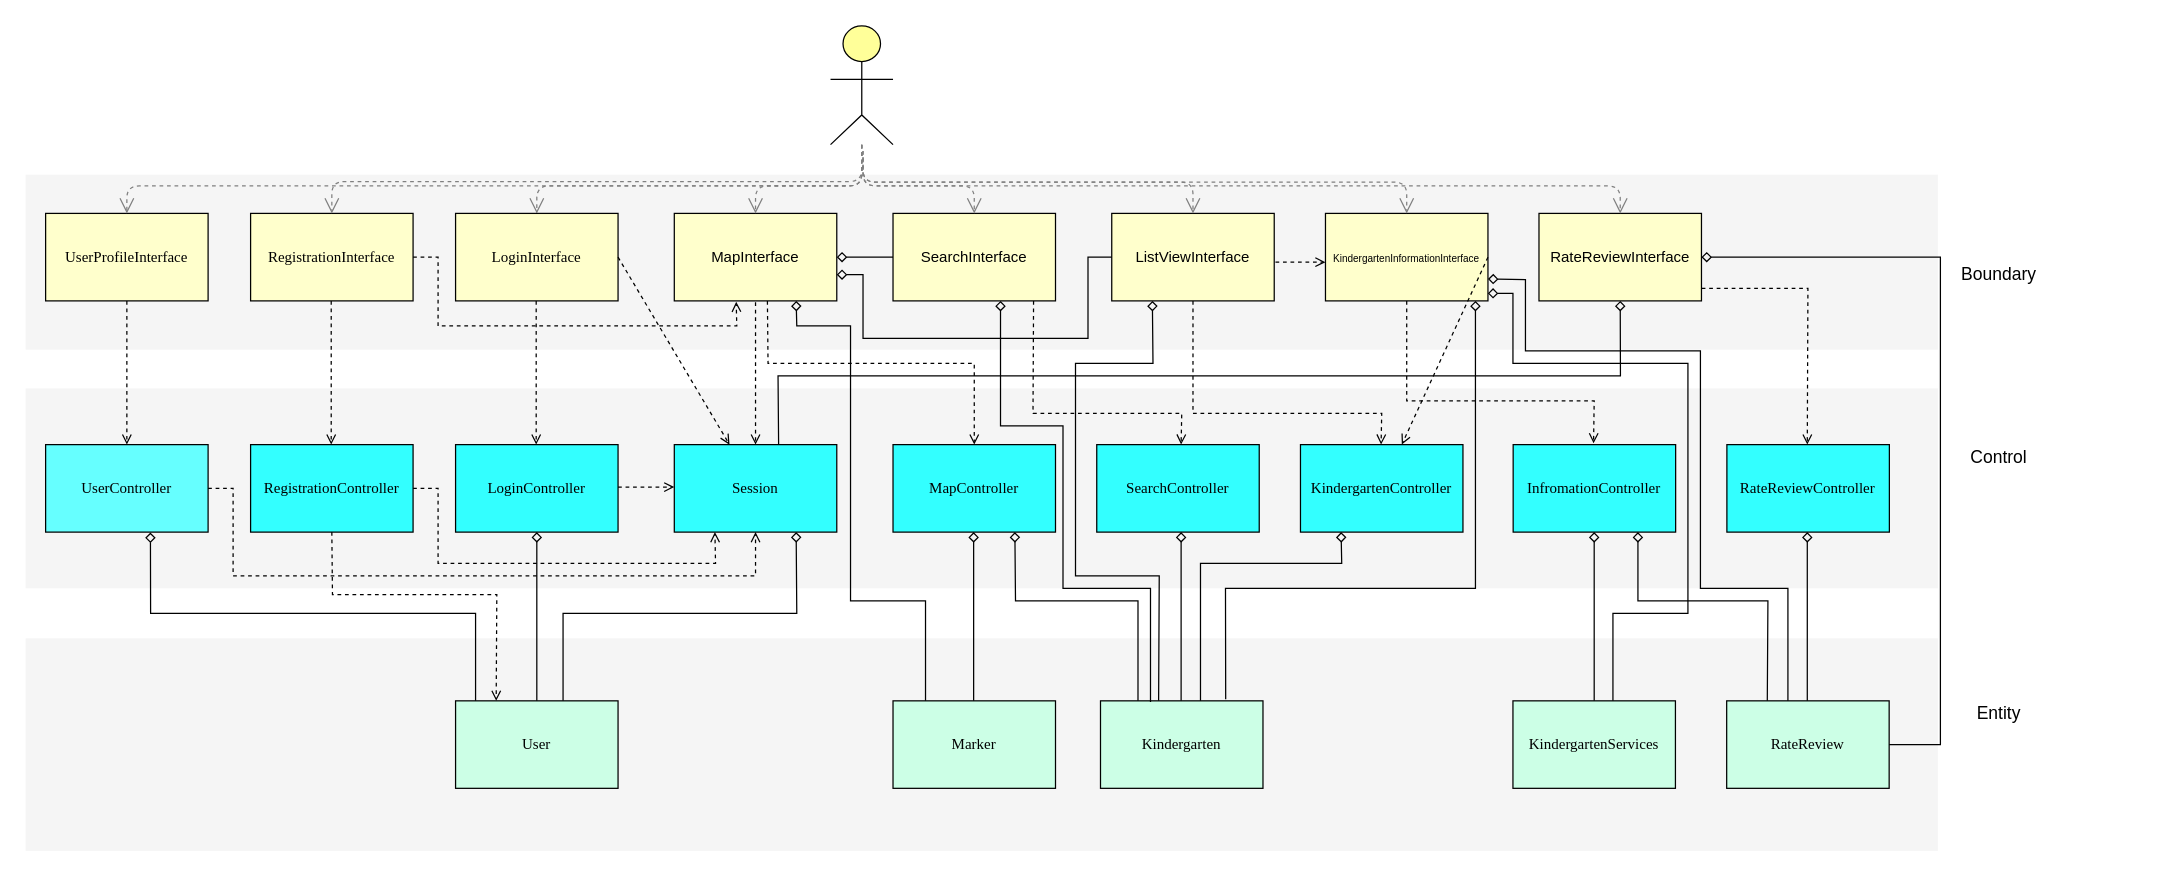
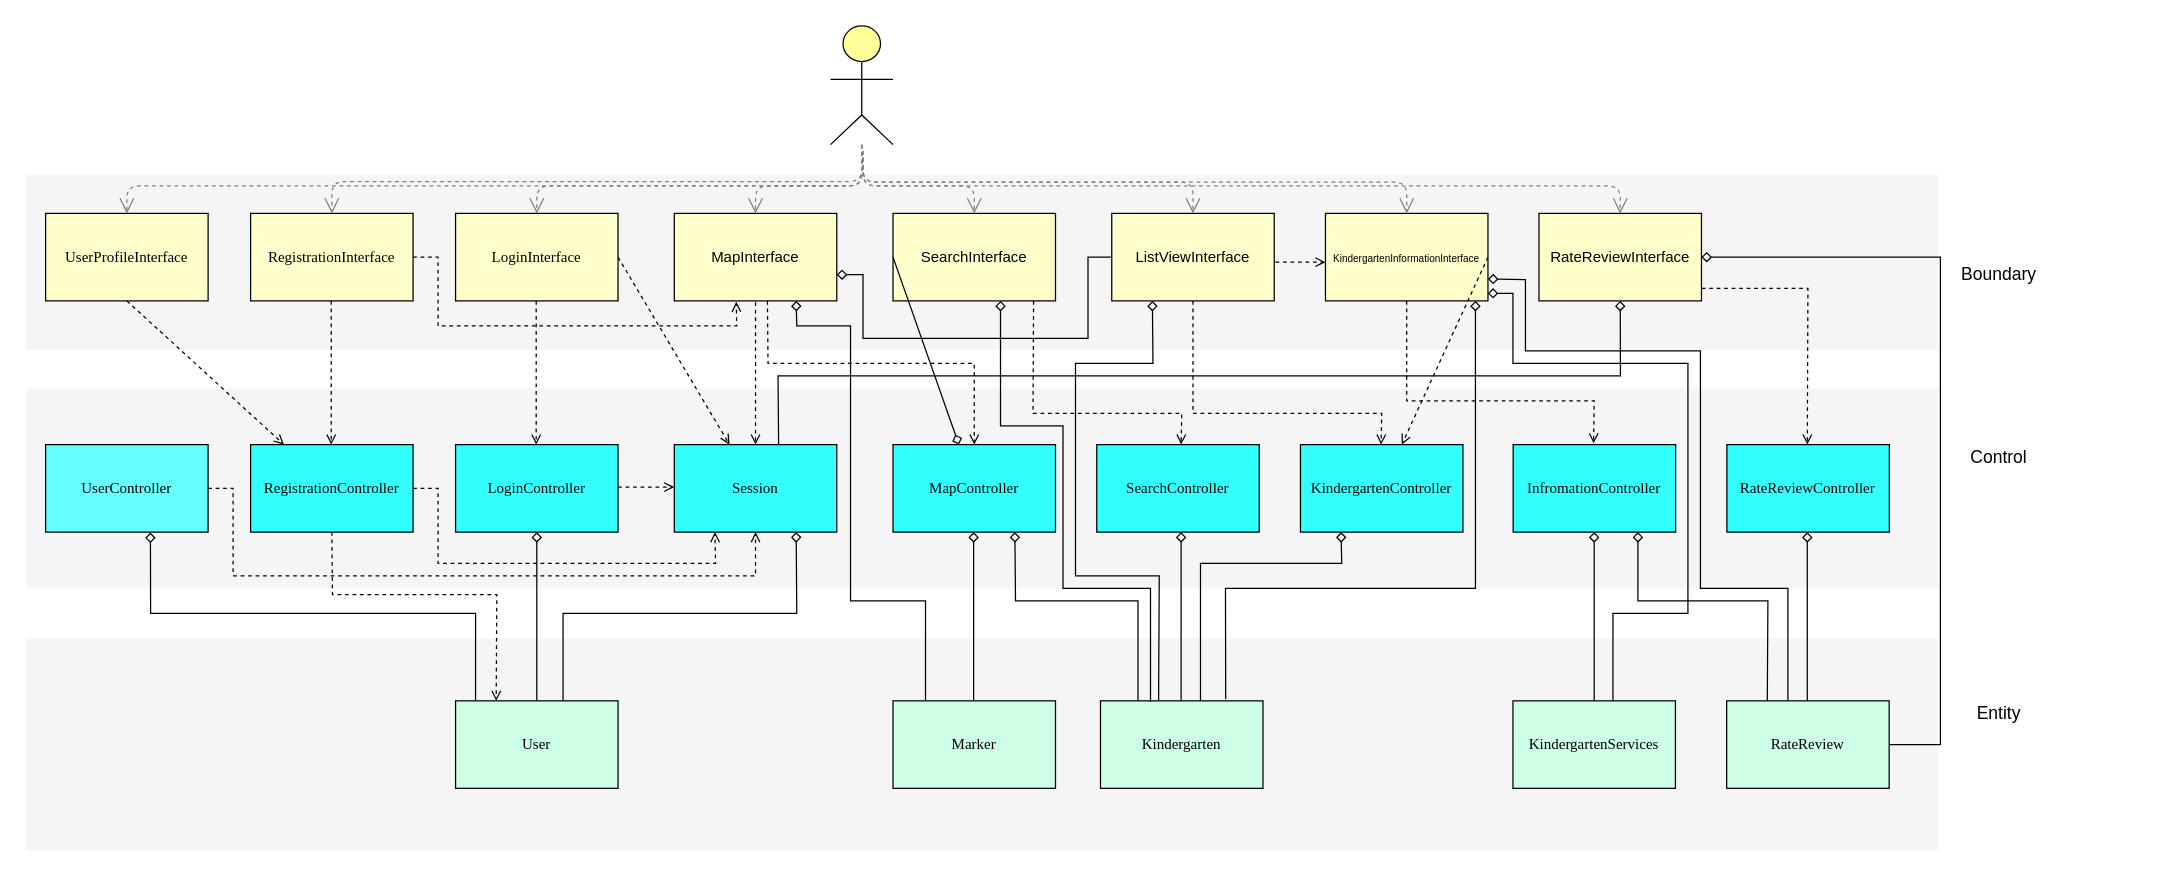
(870, 257) -> (924, 346)
(127, 371) -> (204, 372)
